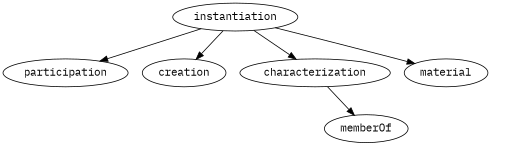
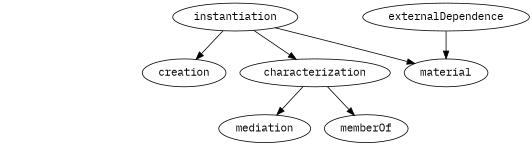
none -> (446, 17)
(66, 73) -> none
none -> (265, 129)
